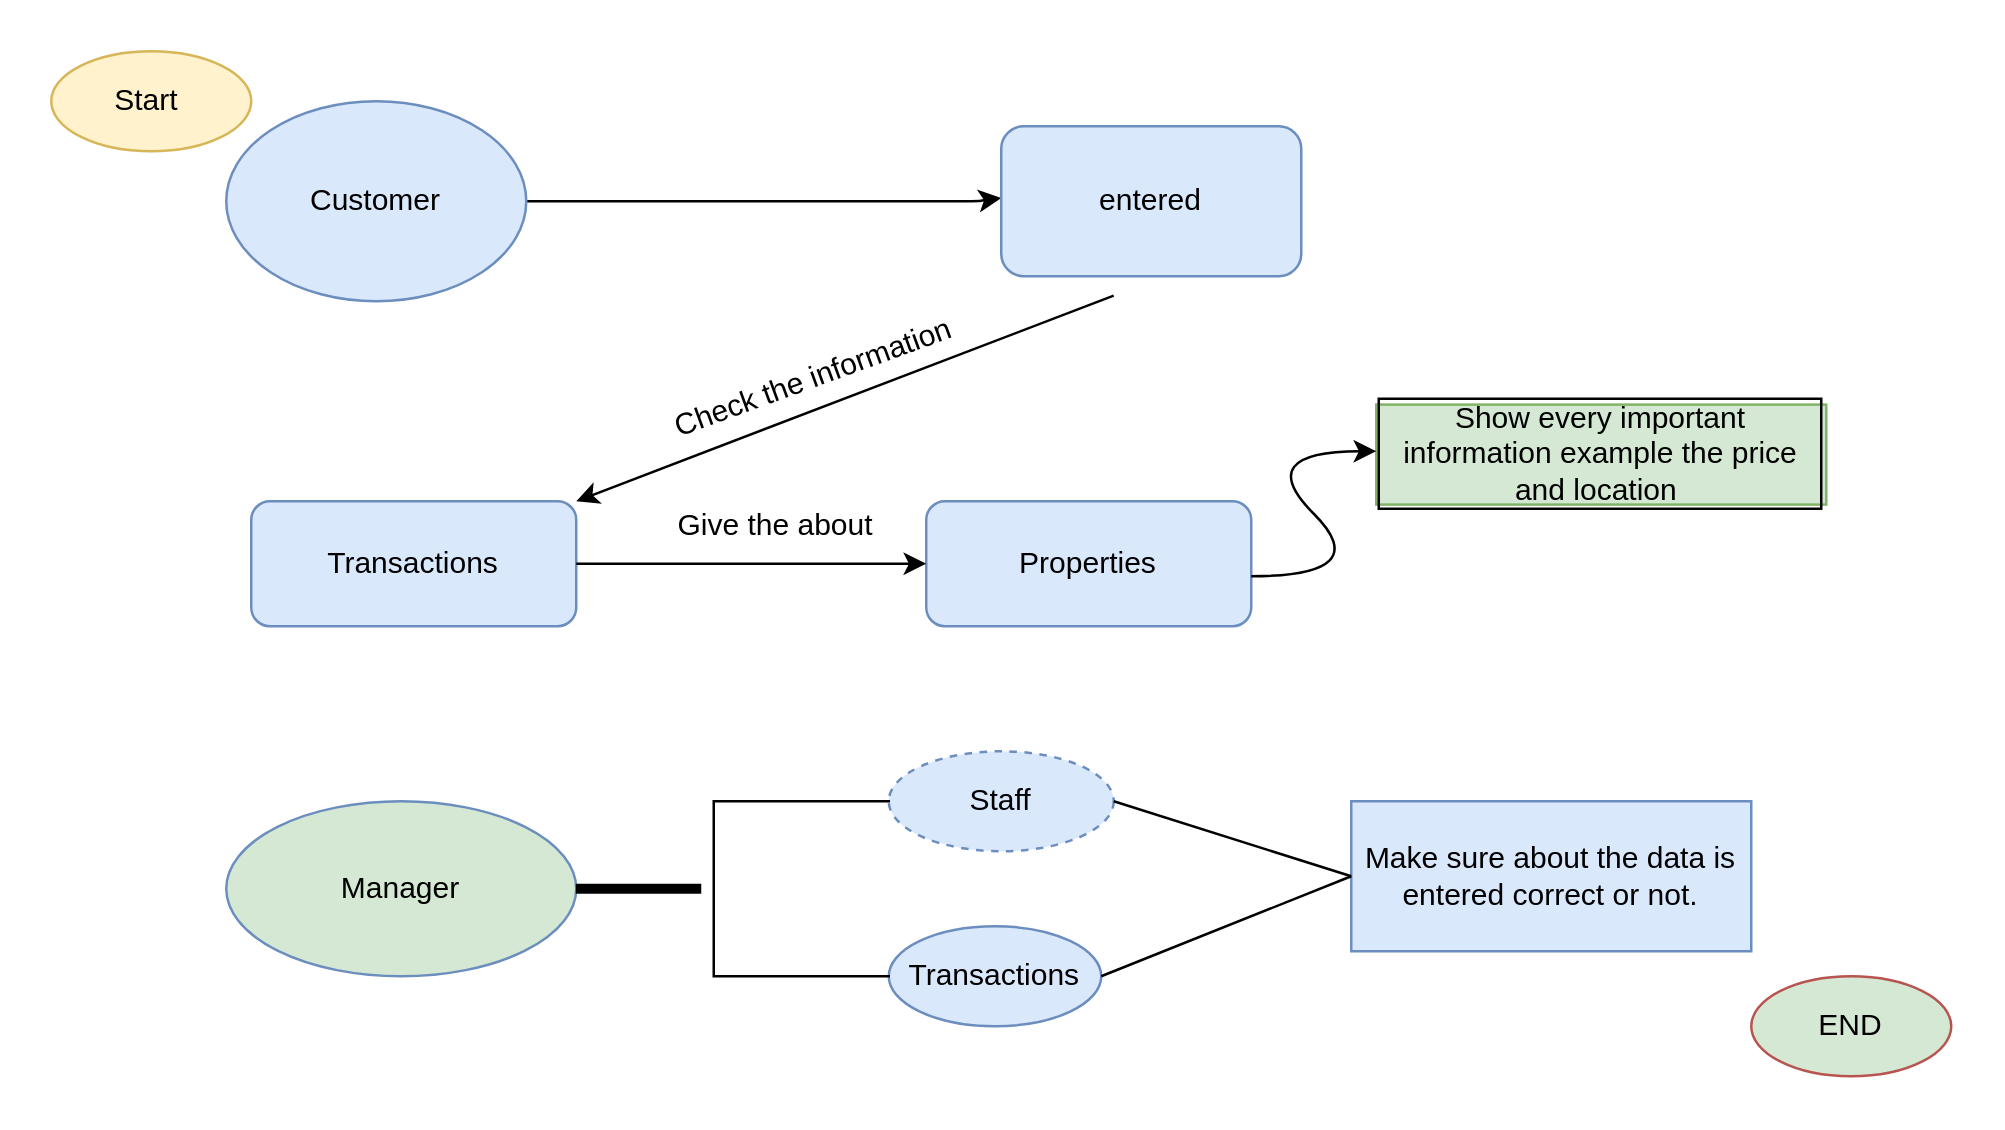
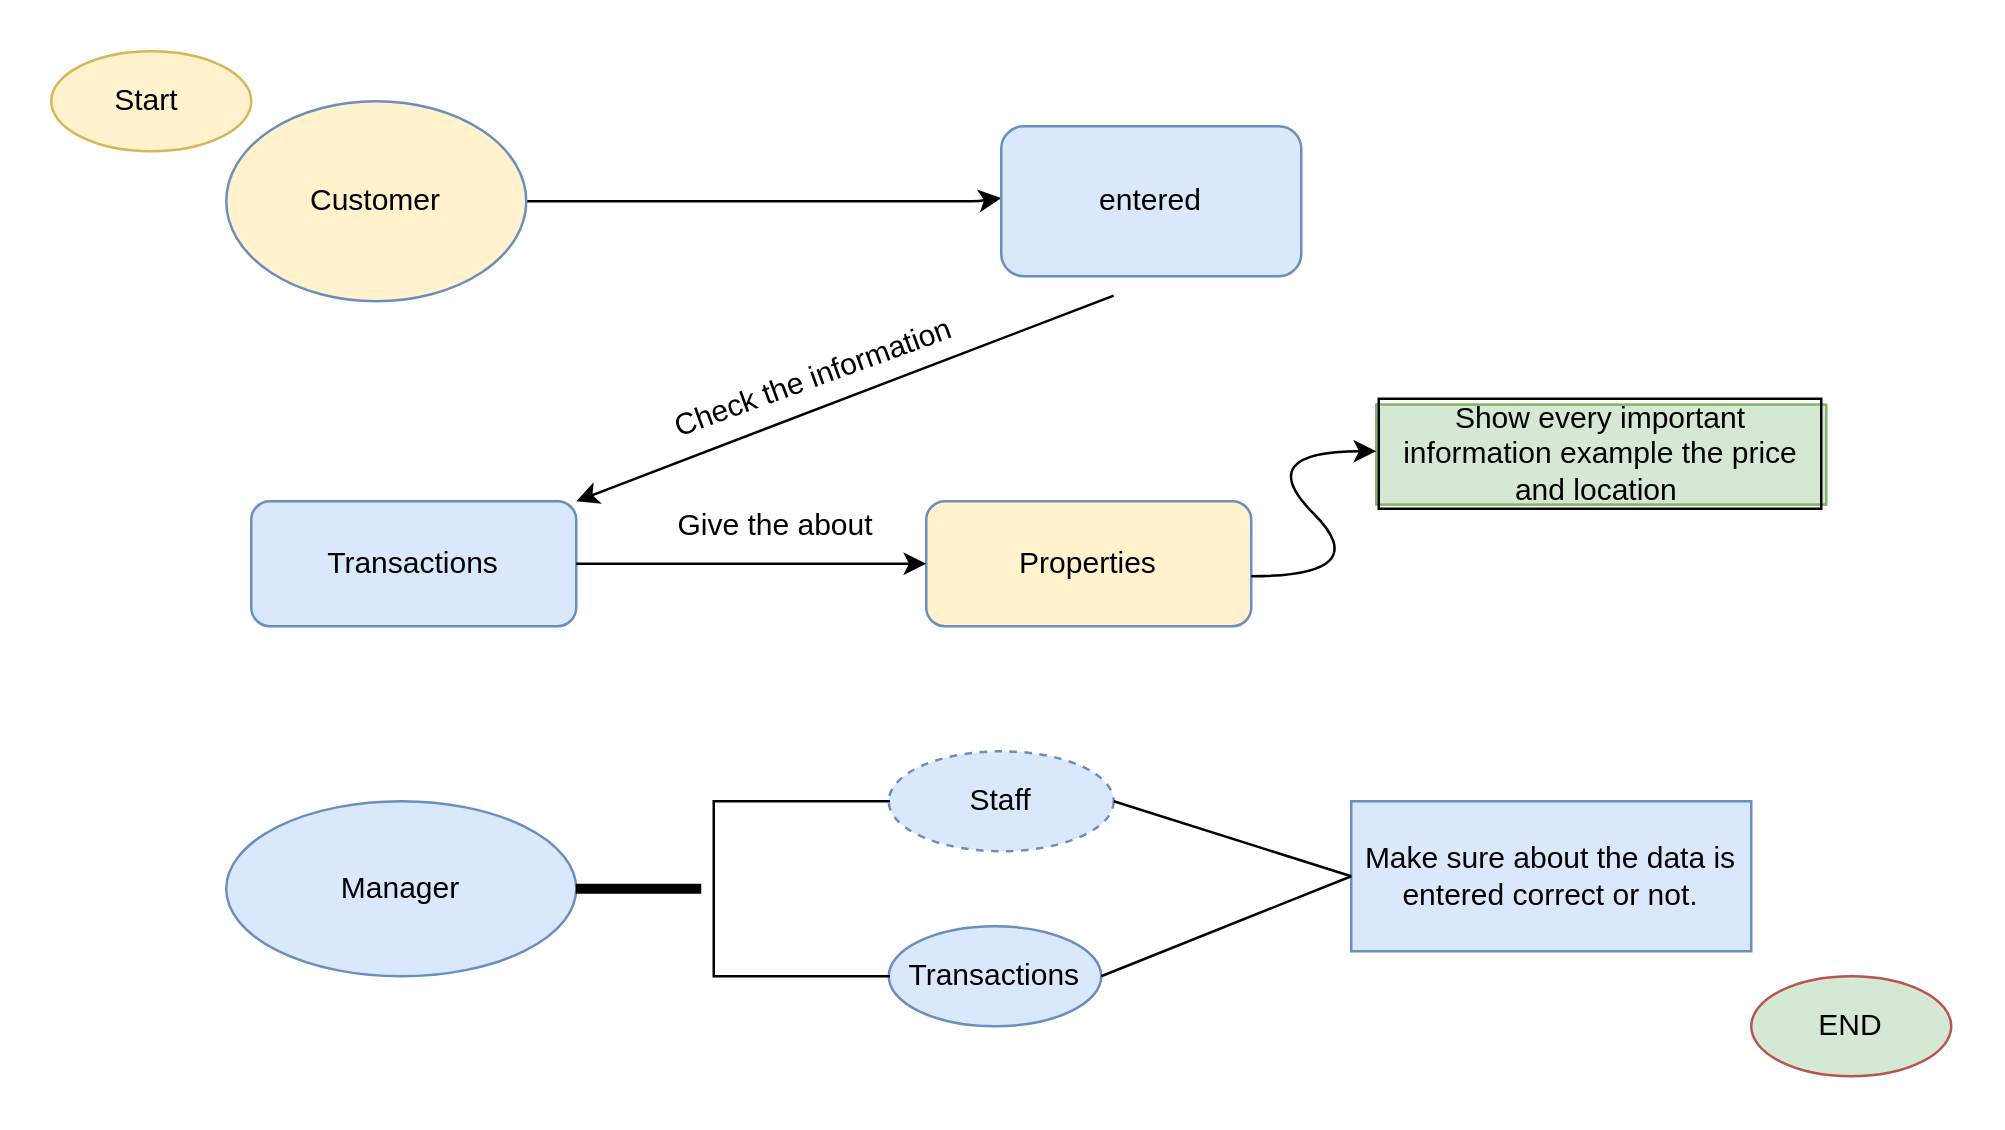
(376, 201) -> (376, 201)
(1089, 564) -> (1089, 564)
(401, 889) -> (401, 889)
